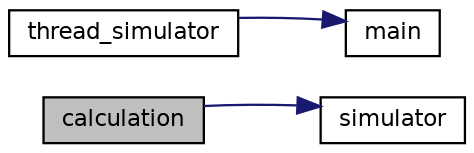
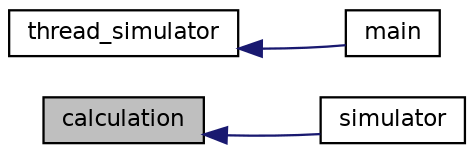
(281, 18) -> (304, 48)
(250, 105) -> (274, 136)
